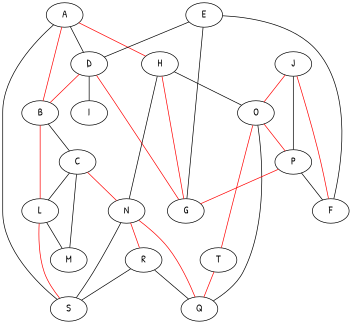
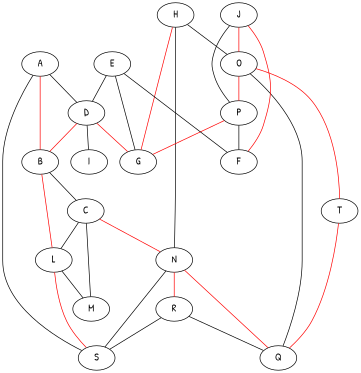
(112, 39) -> none
